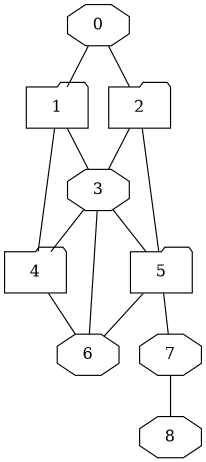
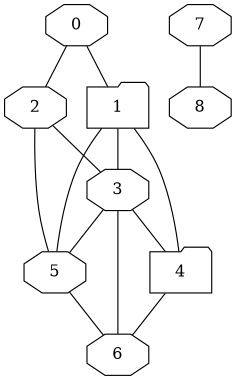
(140, 108) -> (35, 108)
(161, 272) -> (55, 272)
(166, 314) -> (70, 187)
